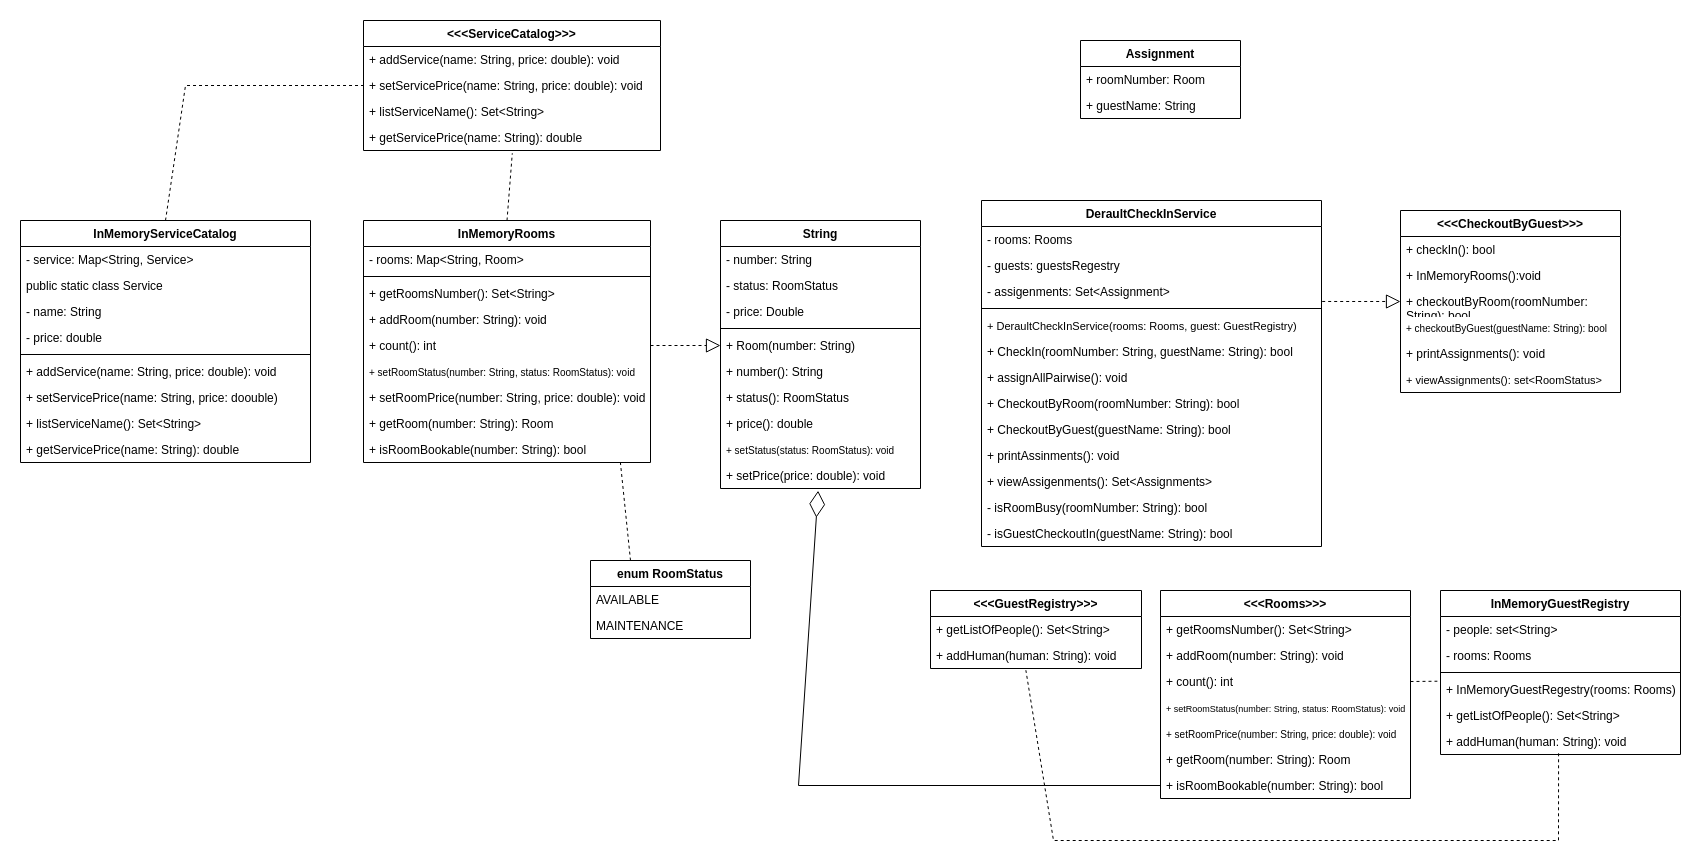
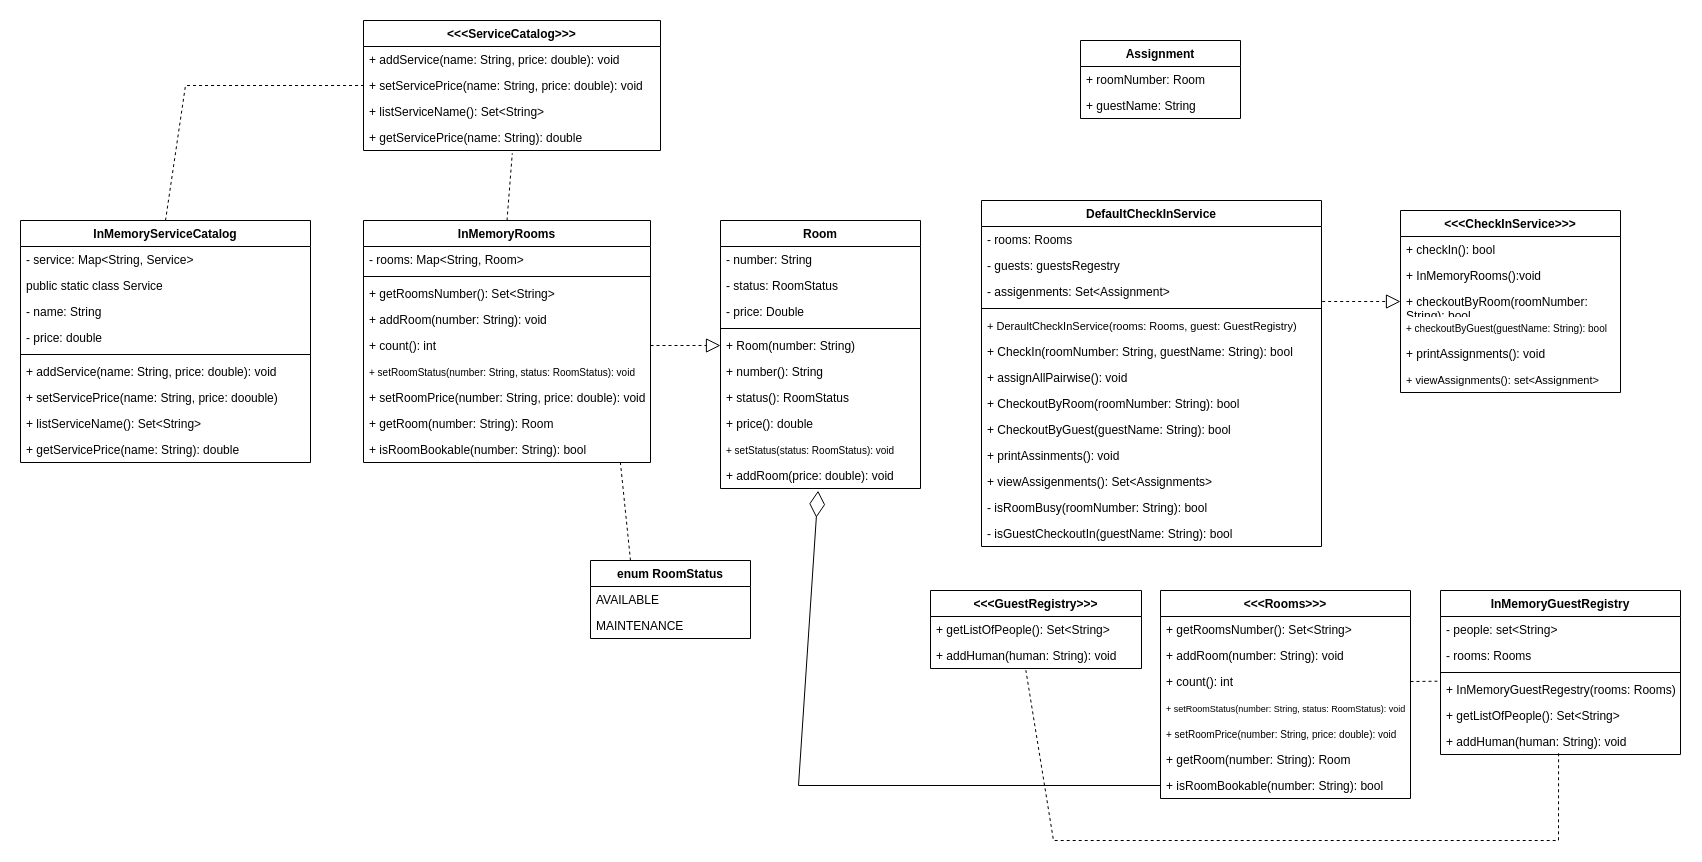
(1152, 215) -> (1152, 215)
(1511, 225) -> (1511, 225)
(821, 235) -> (821, 235)
(1512, 388) -> (1512, 388)
(817, 477) -> (815, 477)
